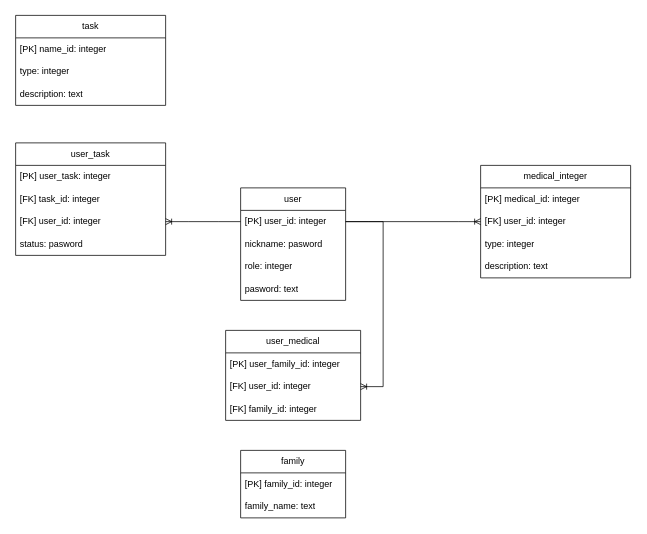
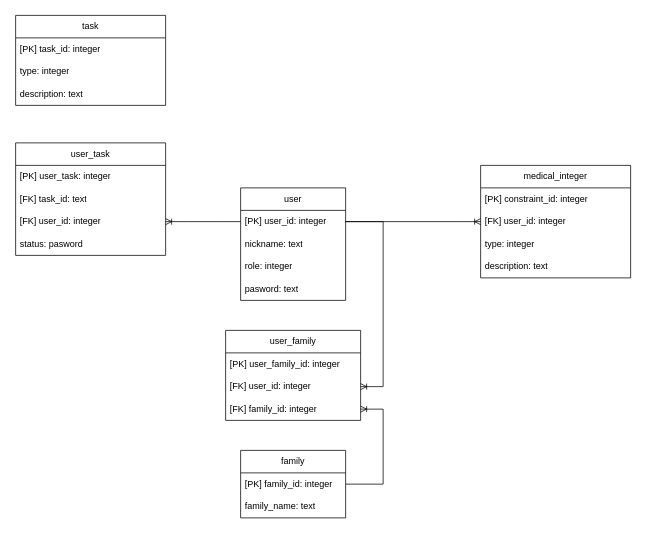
(67, 49) -> (67, 49)
(67, 199) -> (61, 199)
(537, 199) -> (546, 199)
(284, 244) -> (277, 244)
(293, 342) -> (293, 342)
none -> (383, 454)
